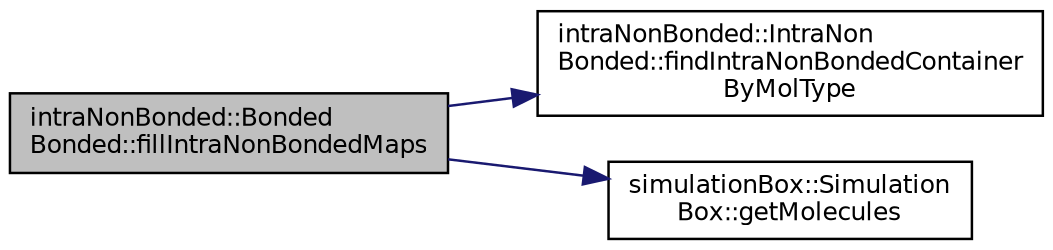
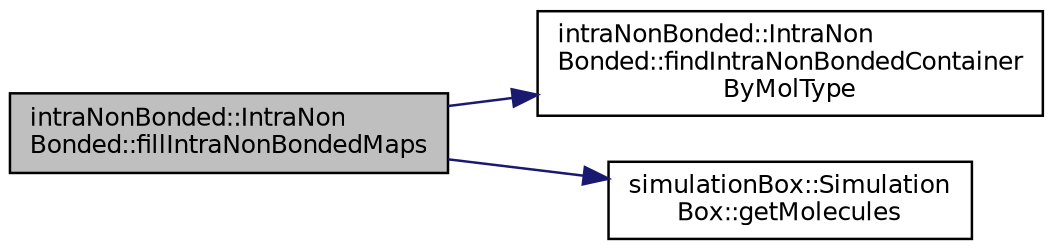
(229, 133) -> (229, 133)
